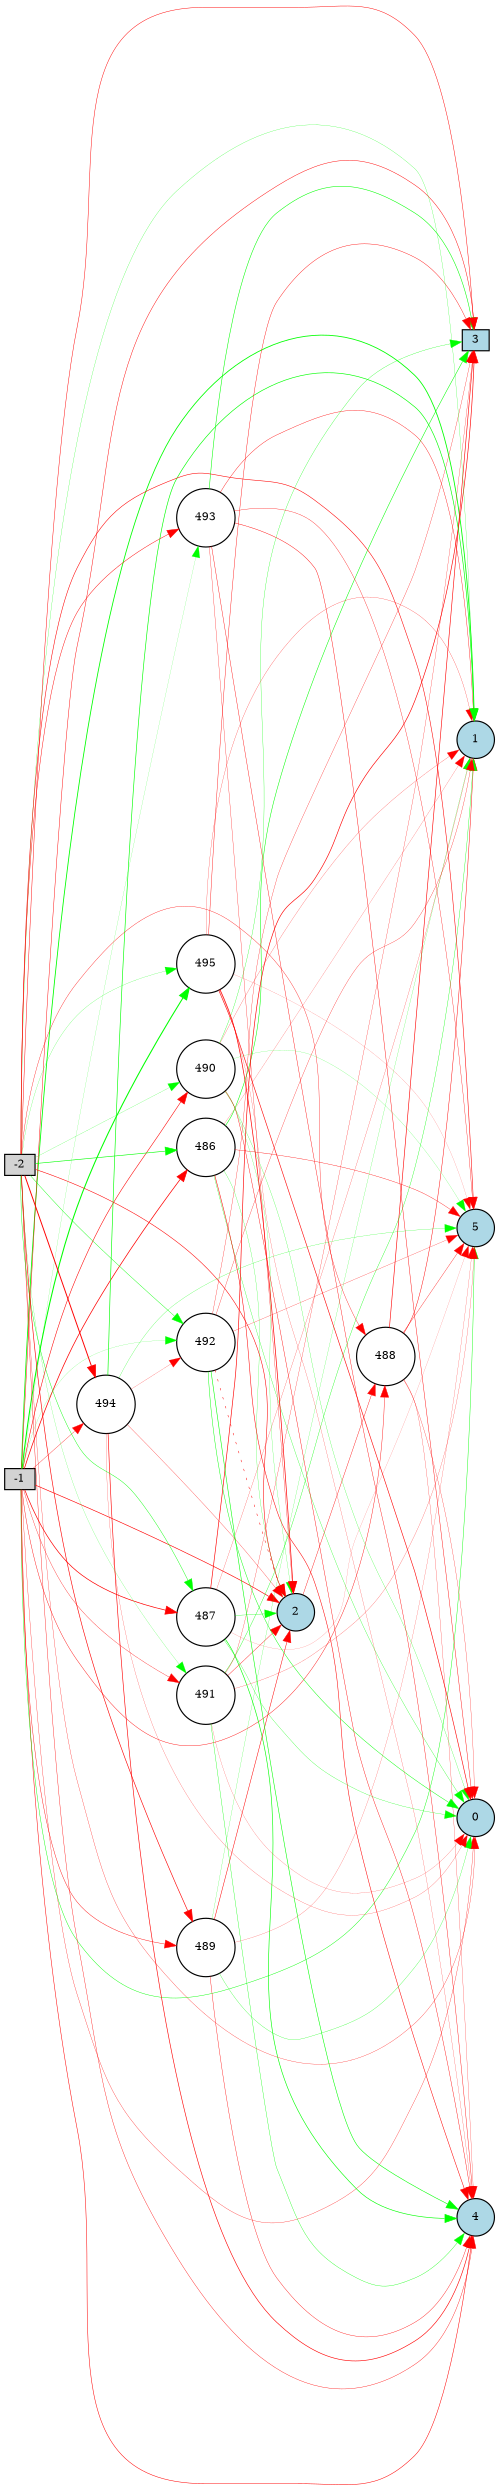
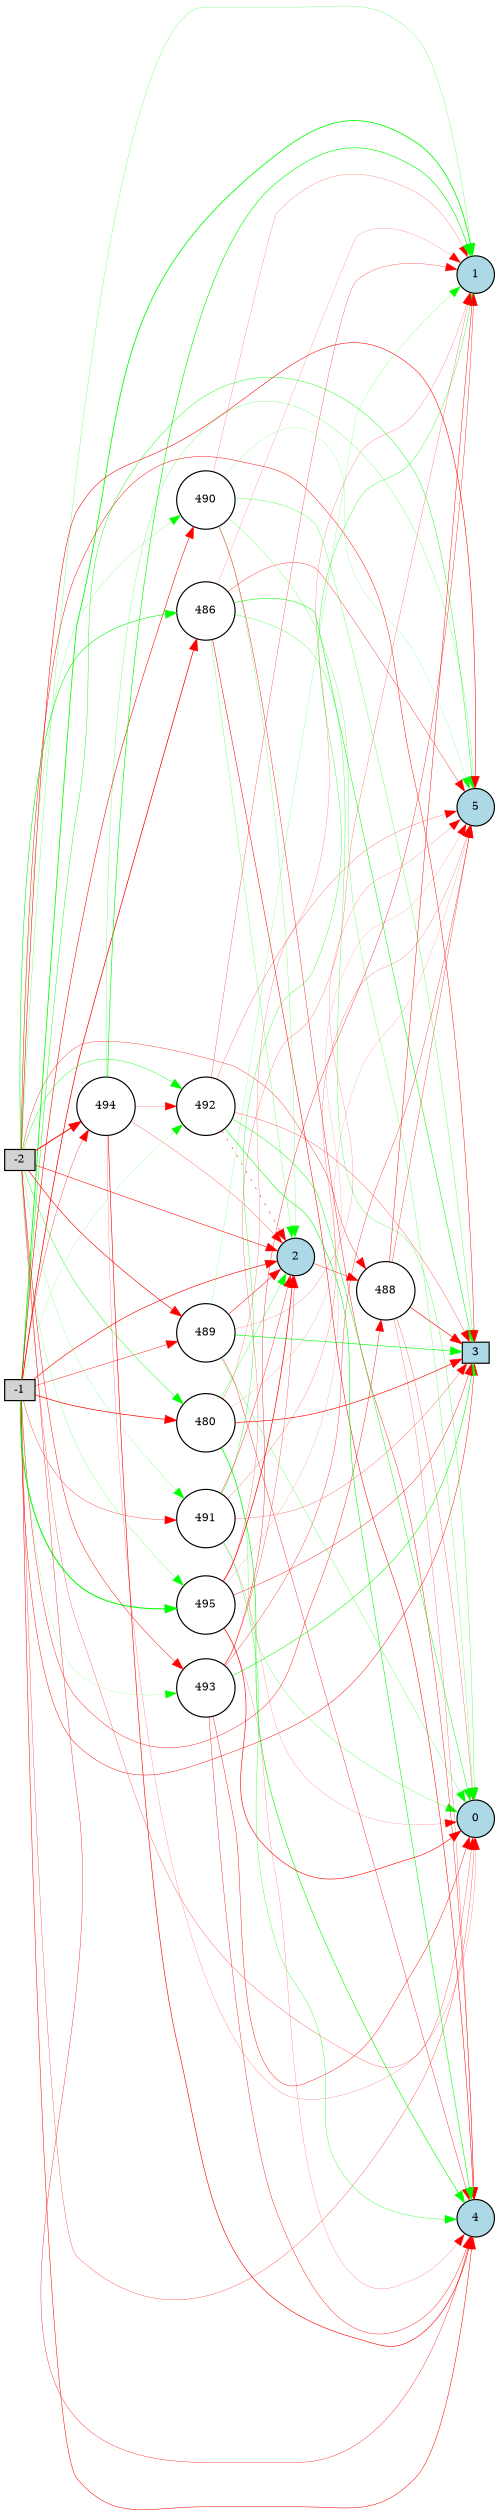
none -> (316, 1341)
(206, 1617) -> (206, 1423)
